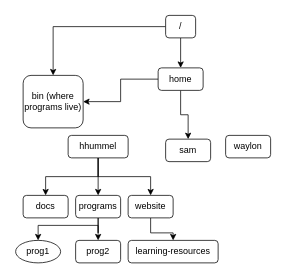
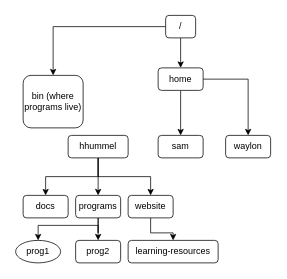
(117, 102) -> (247, 79)
(188, 150) -> (180, 147)
